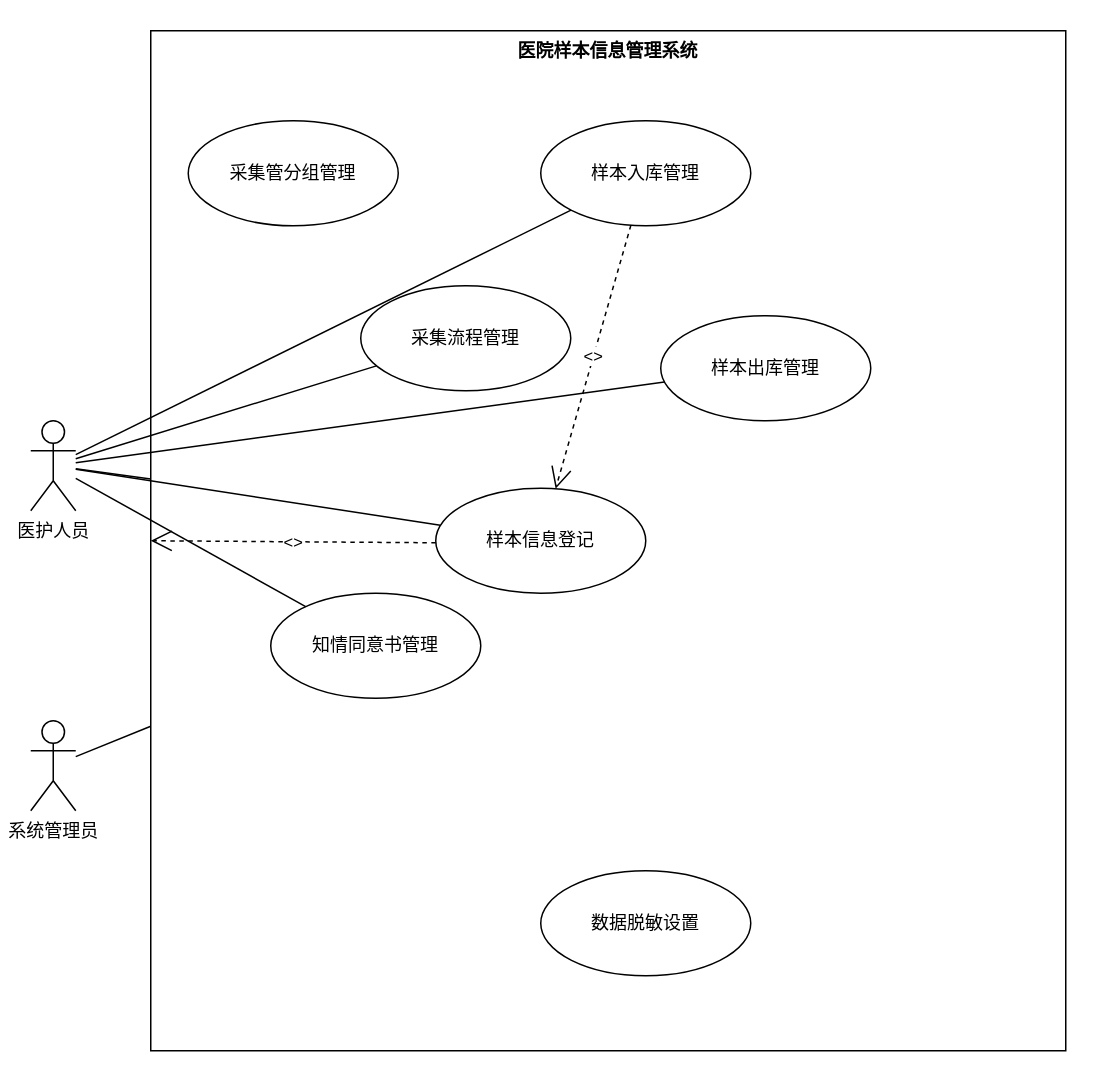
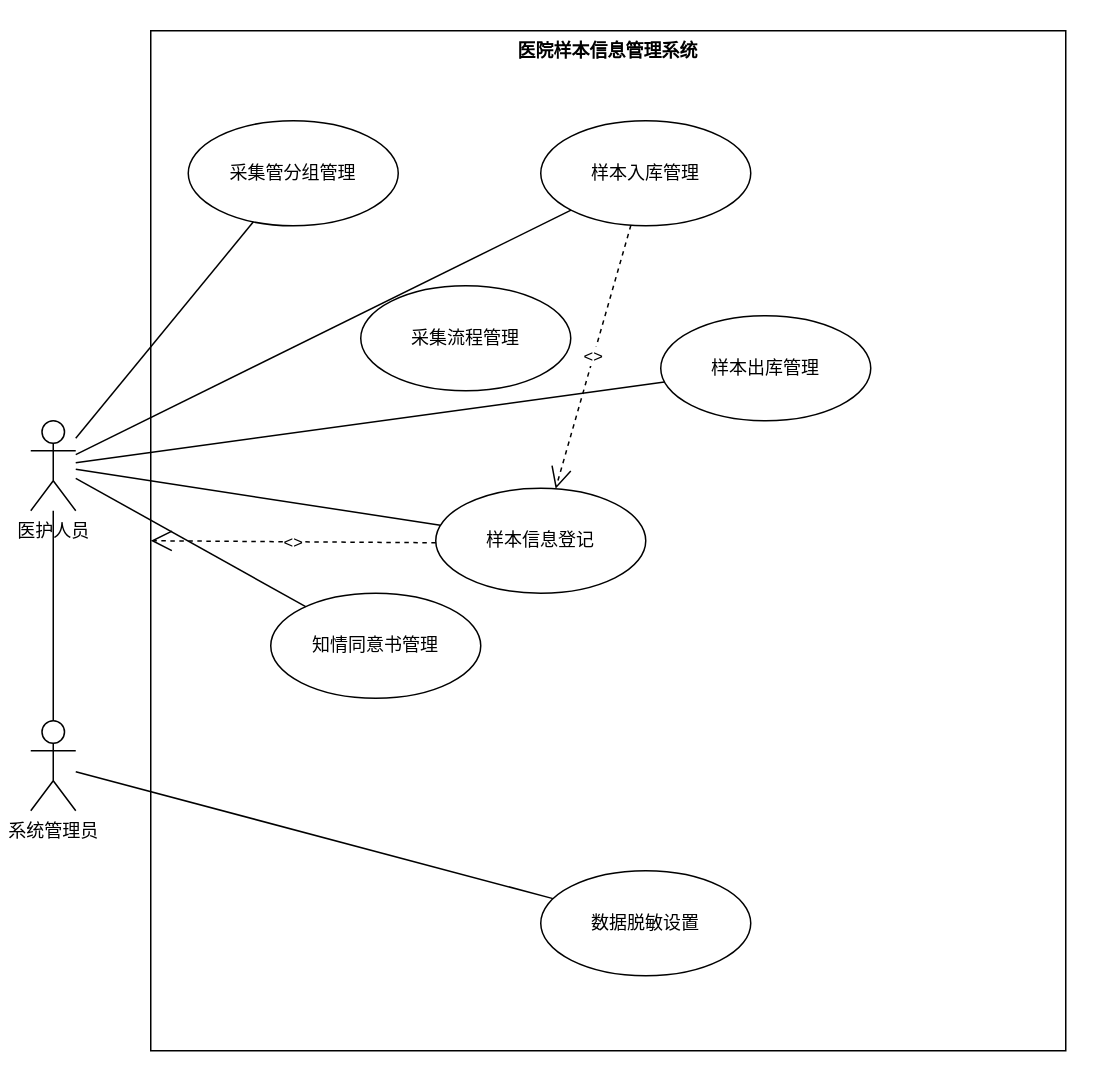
(226, 412) -> (53, 616)
(123, 475) -> (165, 330)
(113, 741) -> (314, 835)
